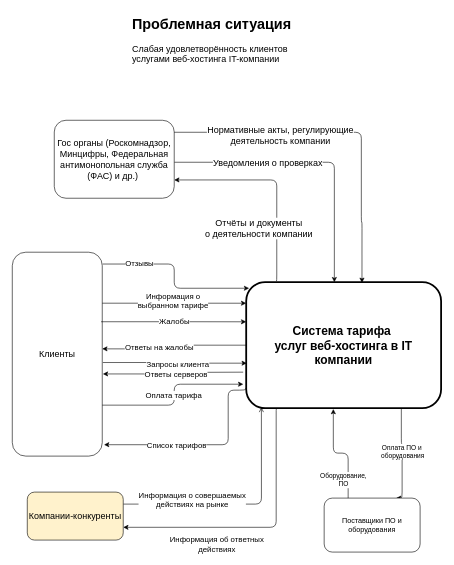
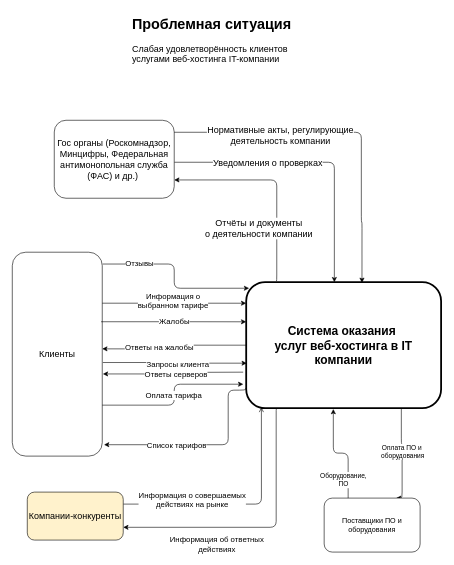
(344, 345) -> (344, 345)
